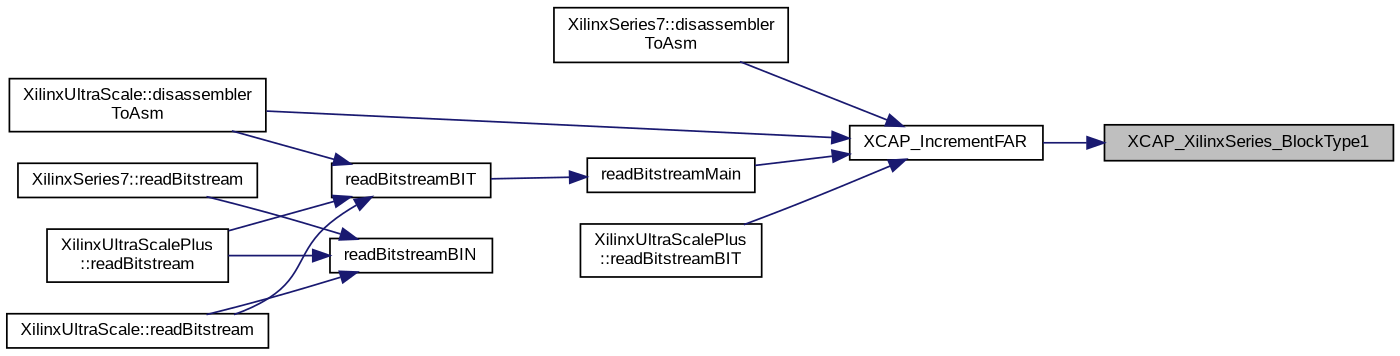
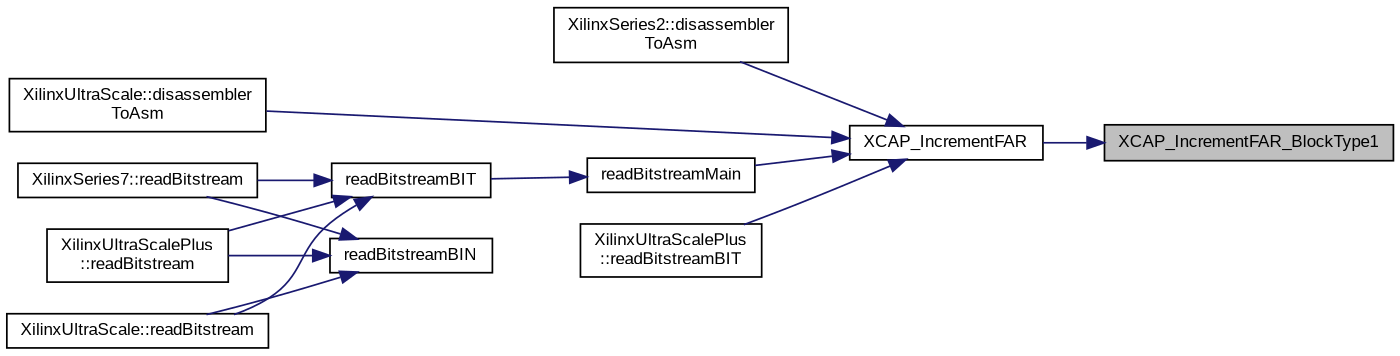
(671, 35) -> (671, 35)
(1249, 143) -> (1249, 143)
(283, 145) -> (286, 180)
